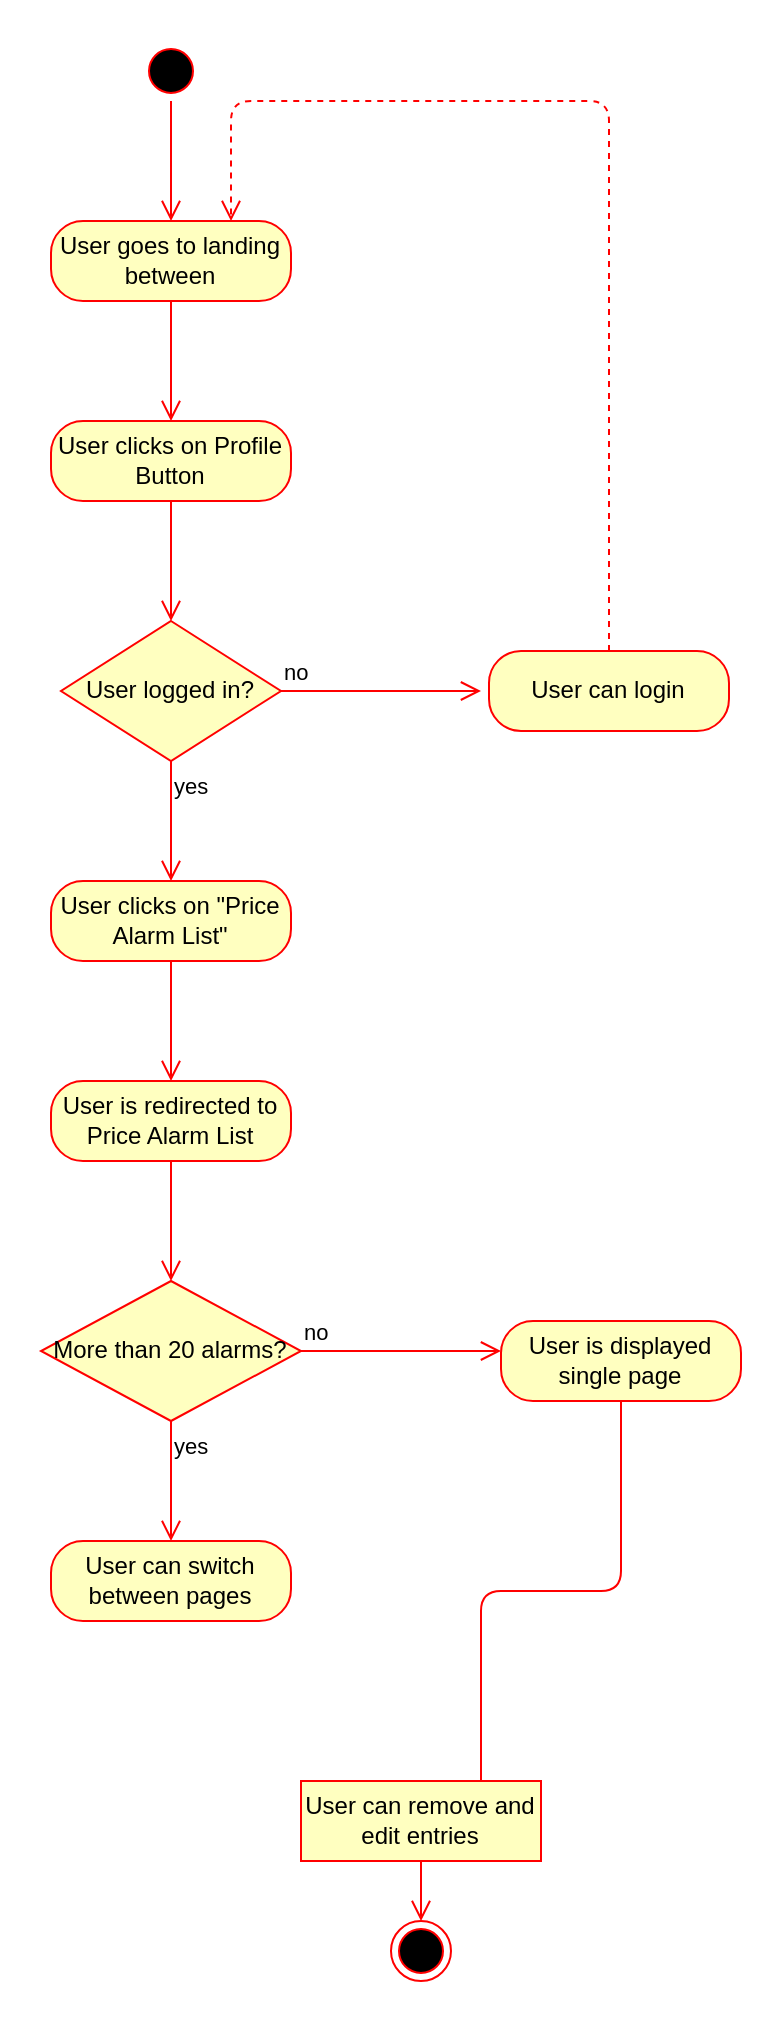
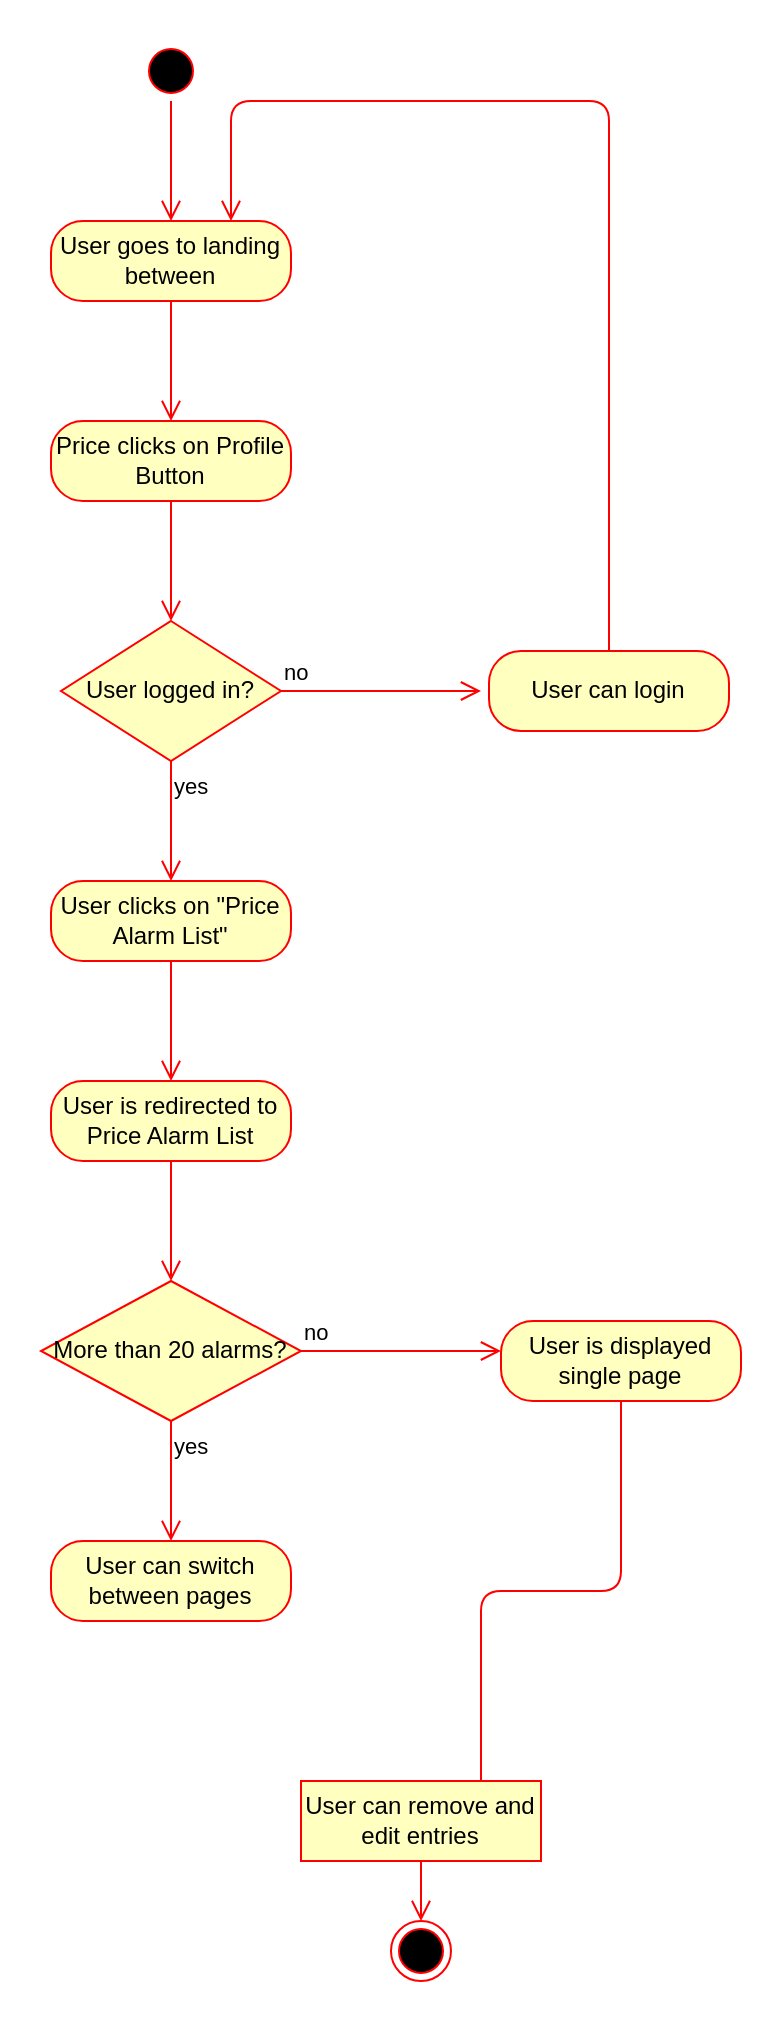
(609, 145) -> (609, 145)
(171, 461) -> (171, 461)
